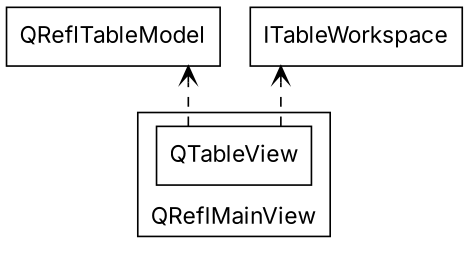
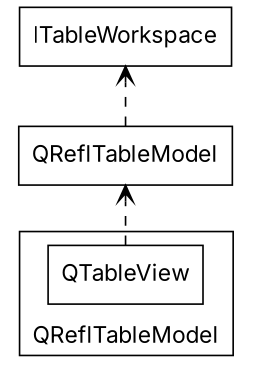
(281, 102) -> (126, 104)
(234, 218) -> (126, 337)
